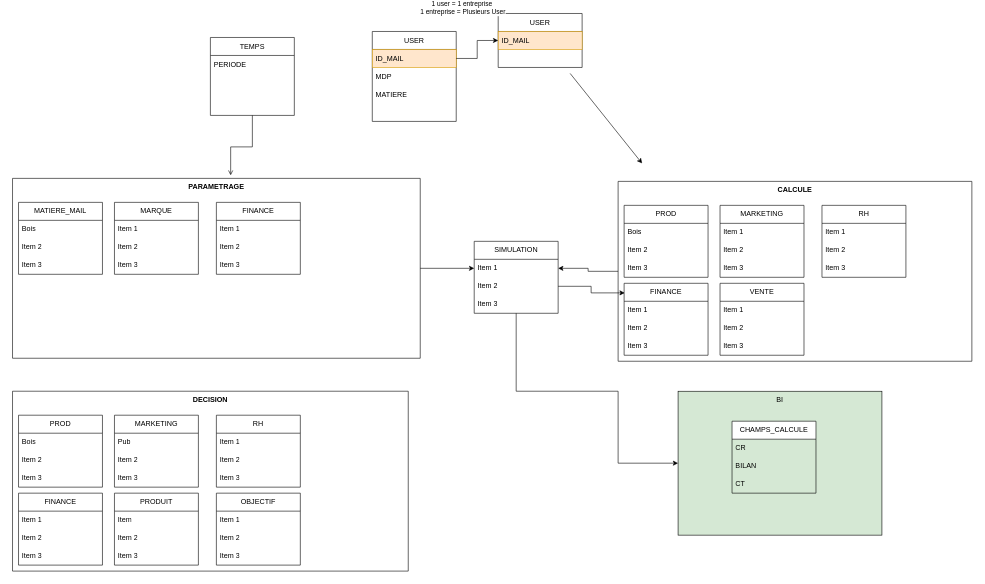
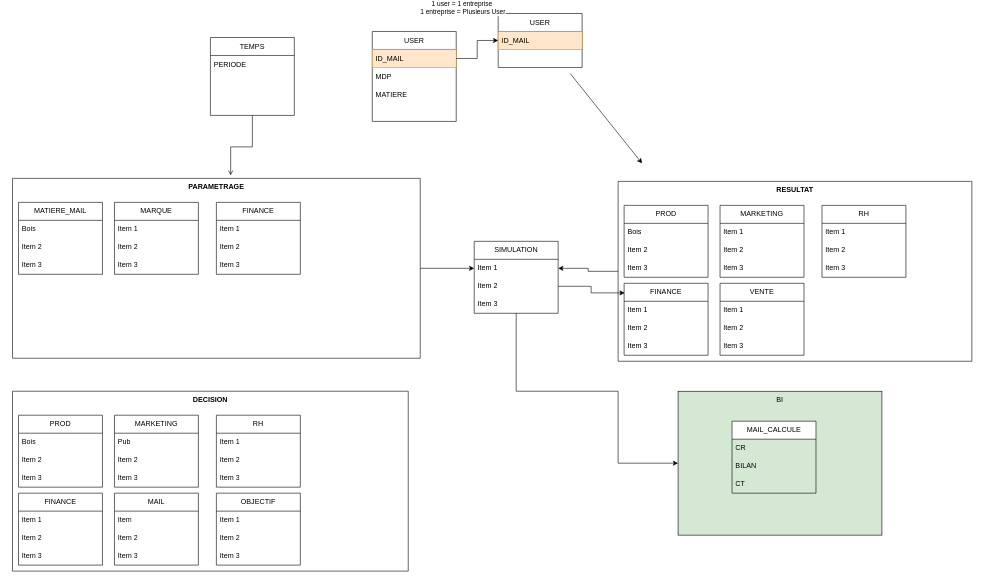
(795, 190) -> (795, 190)
(774, 431) -> (774, 431)
(156, 503) -> (156, 503)
